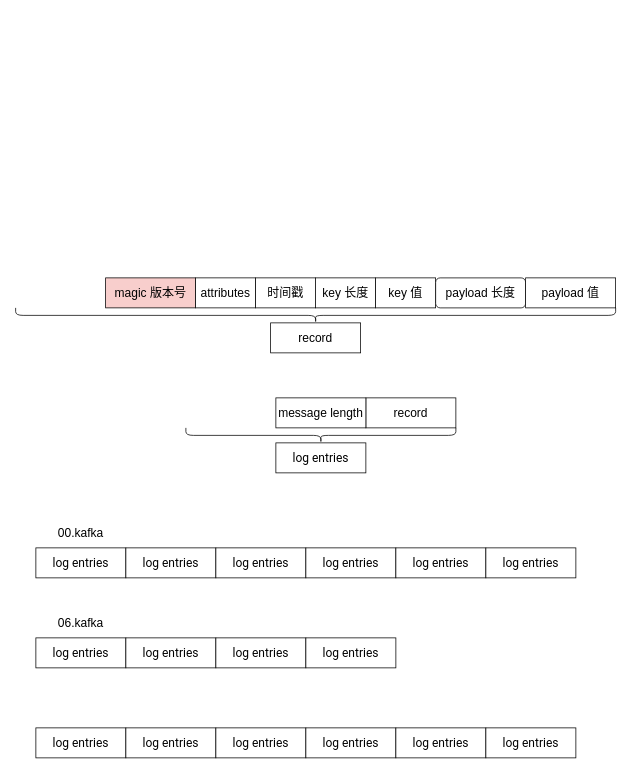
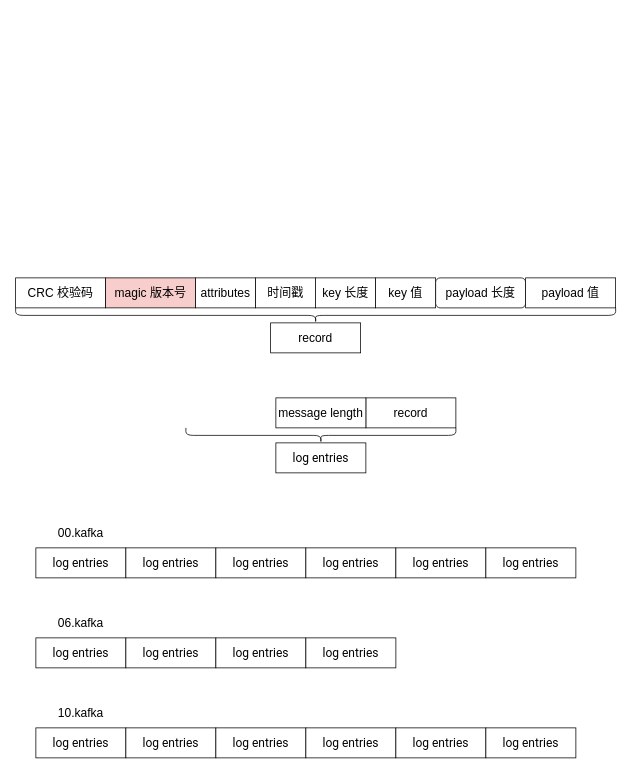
none -> (60, 293)
none -> (81, 713)
